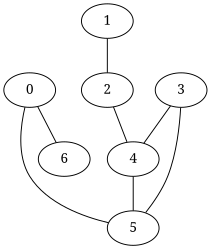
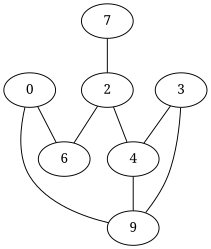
(107, 21) -> (107, 21)
none -> (86, 125)
(133, 228) -> (133, 228)
